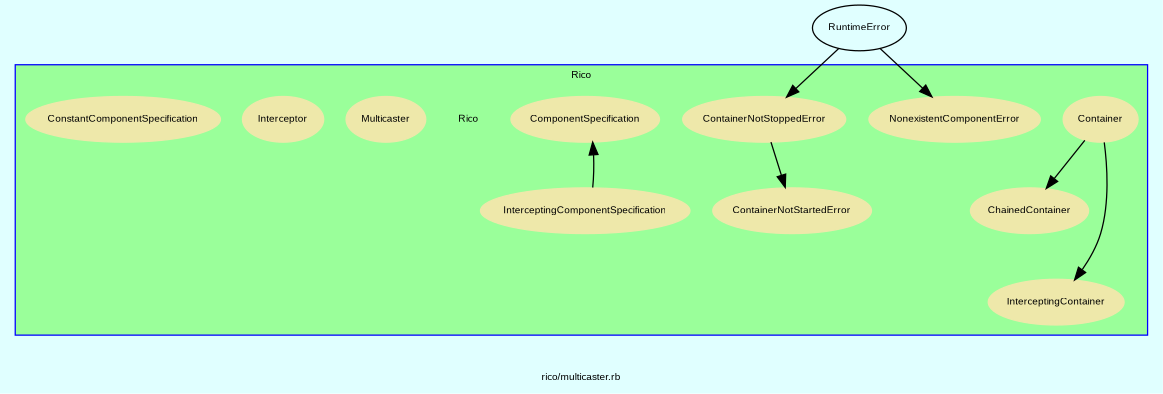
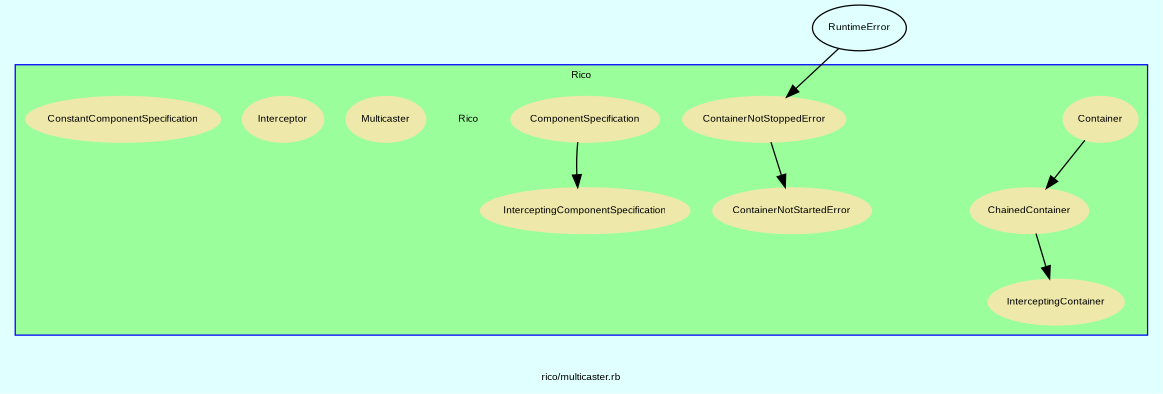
(955, 119) -> none
(594, 171) -> (577, 158)
(1106, 208) -> (1041, 250)
